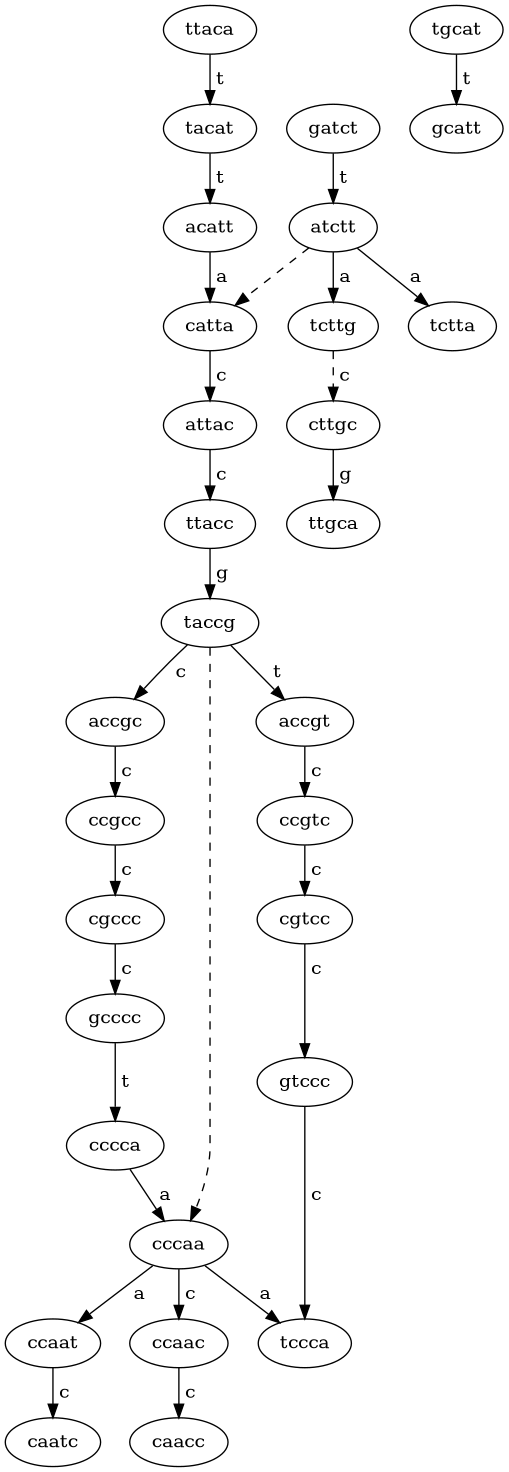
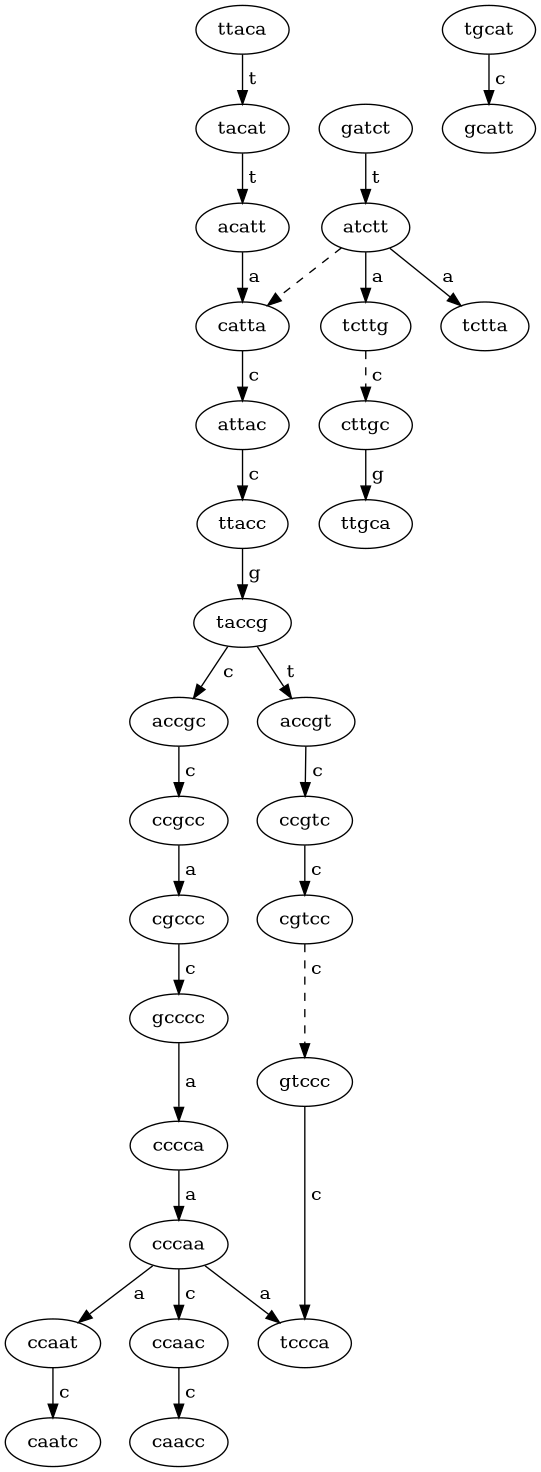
(464, 79) -> (498, 79)
(124, 870) -> (188, 870)
(210, 929) -> none
(305, 994) -> (305, 994)
(123, 1082) -> (188, 1082)
